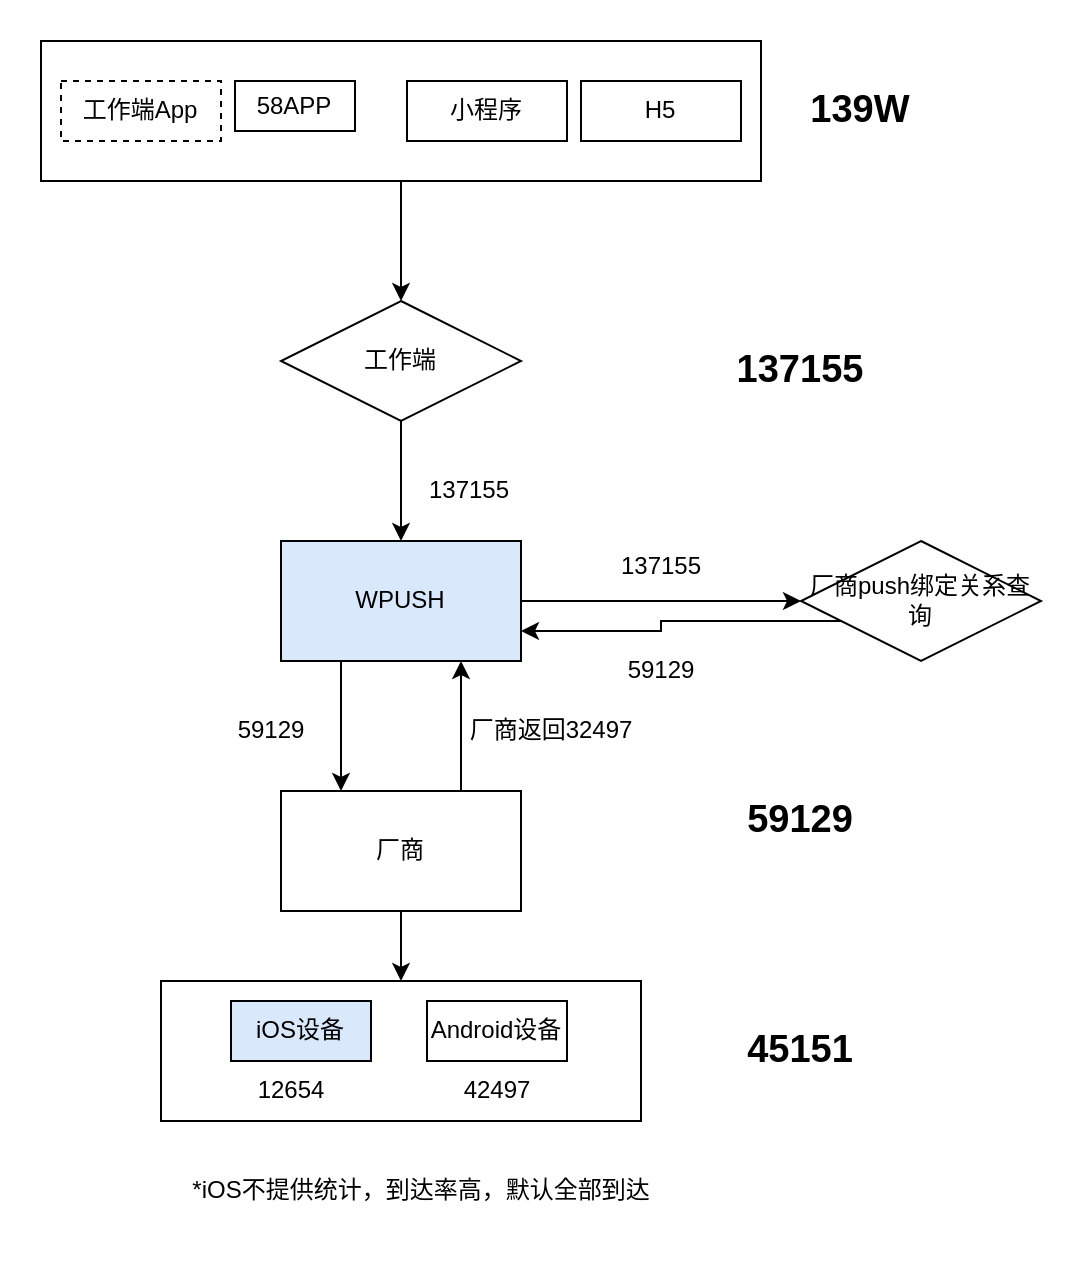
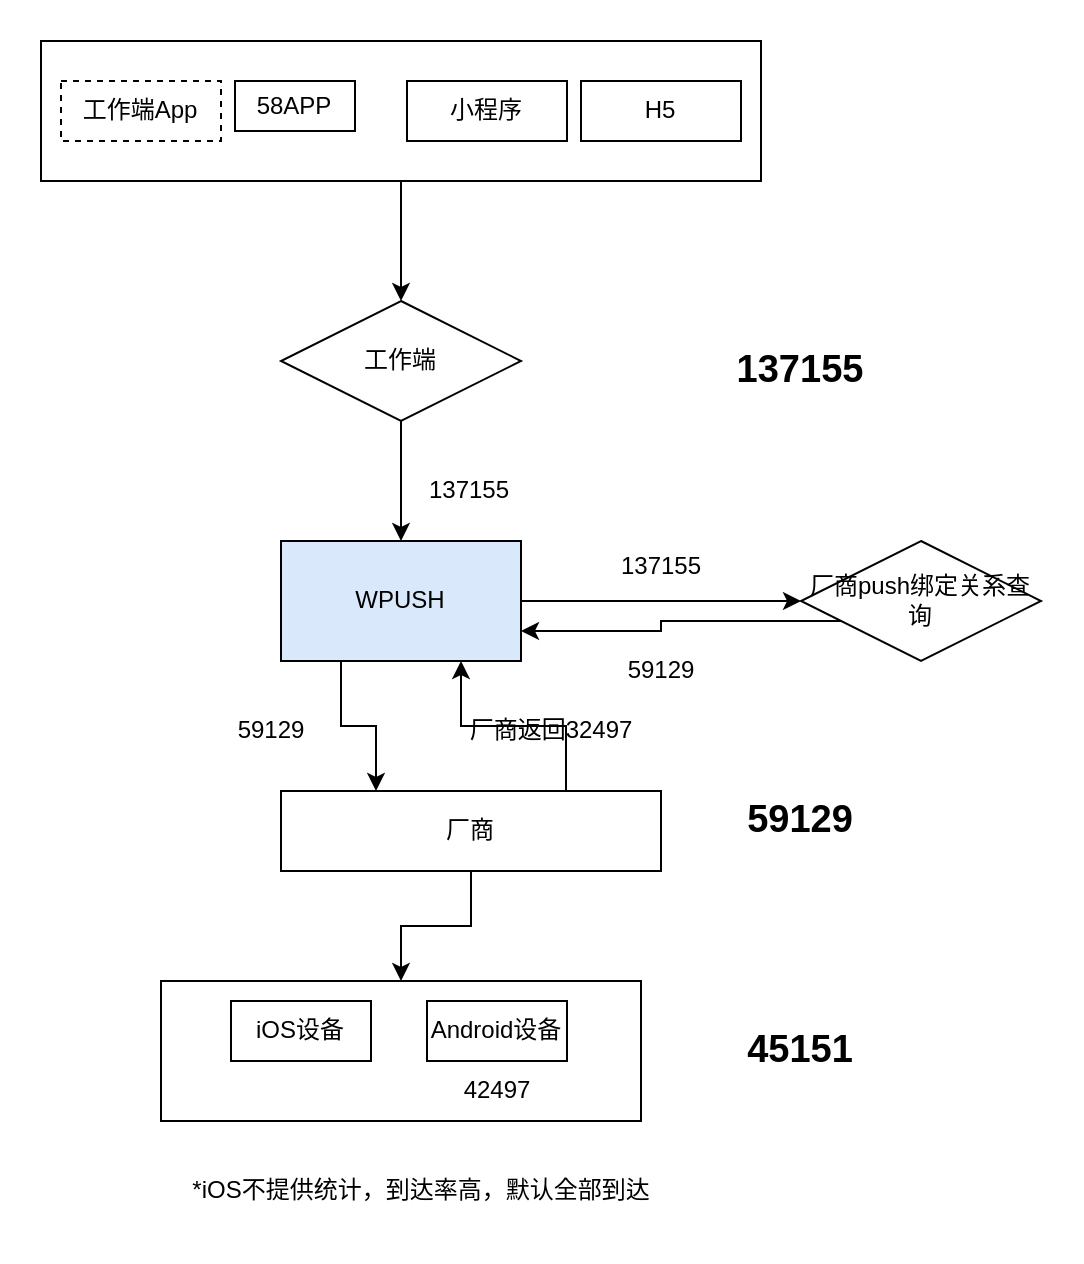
(861, 111) -> none
(401, 851) -> (471, 831)
(301, 1031) -> (301, 1031)
(291, 1091) -> none
